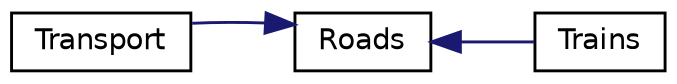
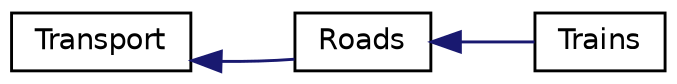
(229, 22) -> (258, 61)
